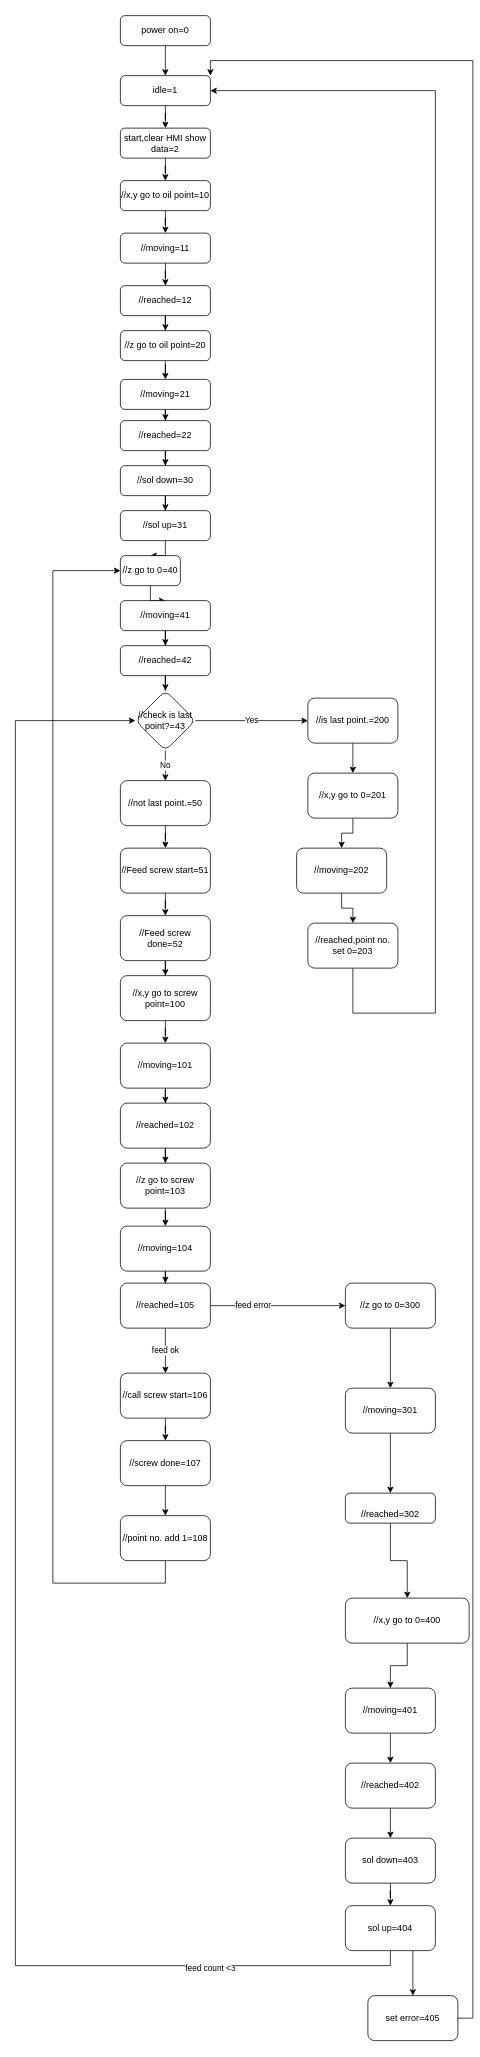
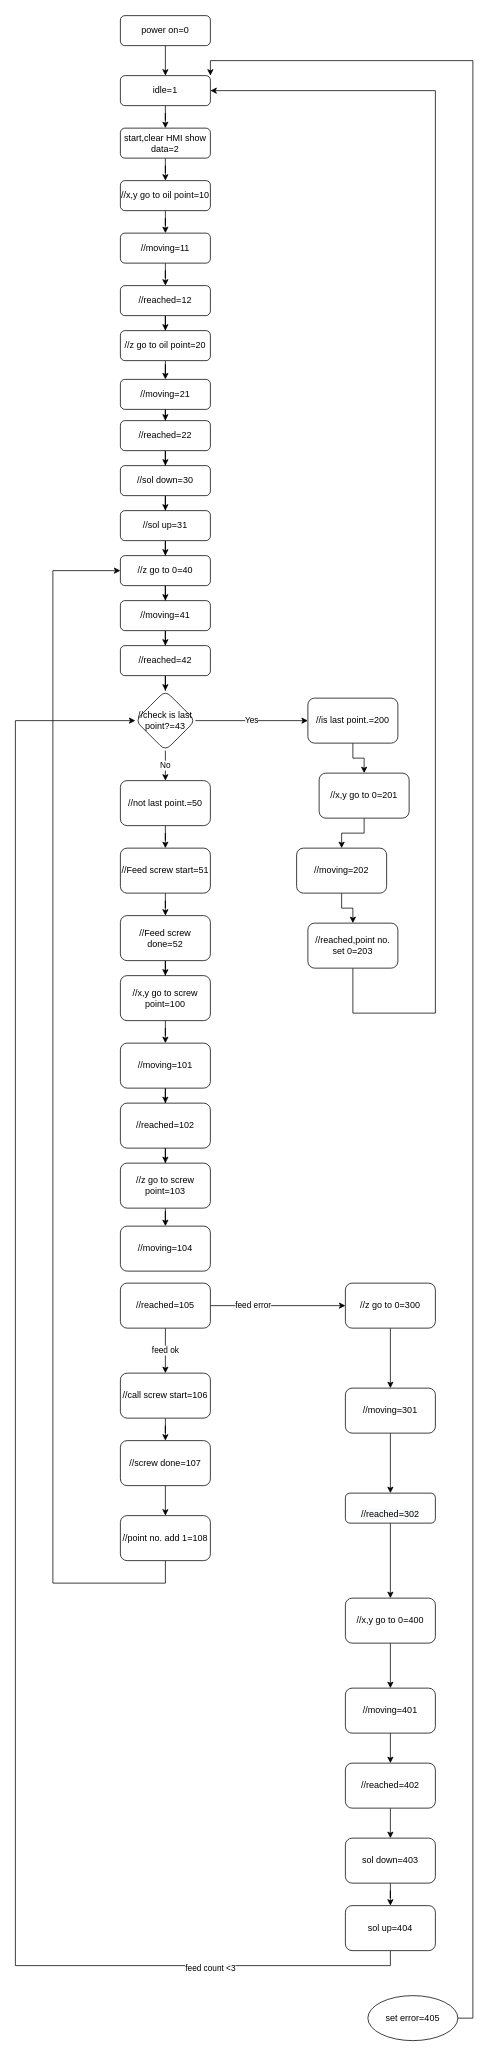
(150, 570) -> (165, 570)
(353, 795) -> (364, 795)
(165, 1280) -> none
(407, 1620) -> (390, 1620)
(413, 1989) -> none
(413, 2018) -> (413, 2018)
